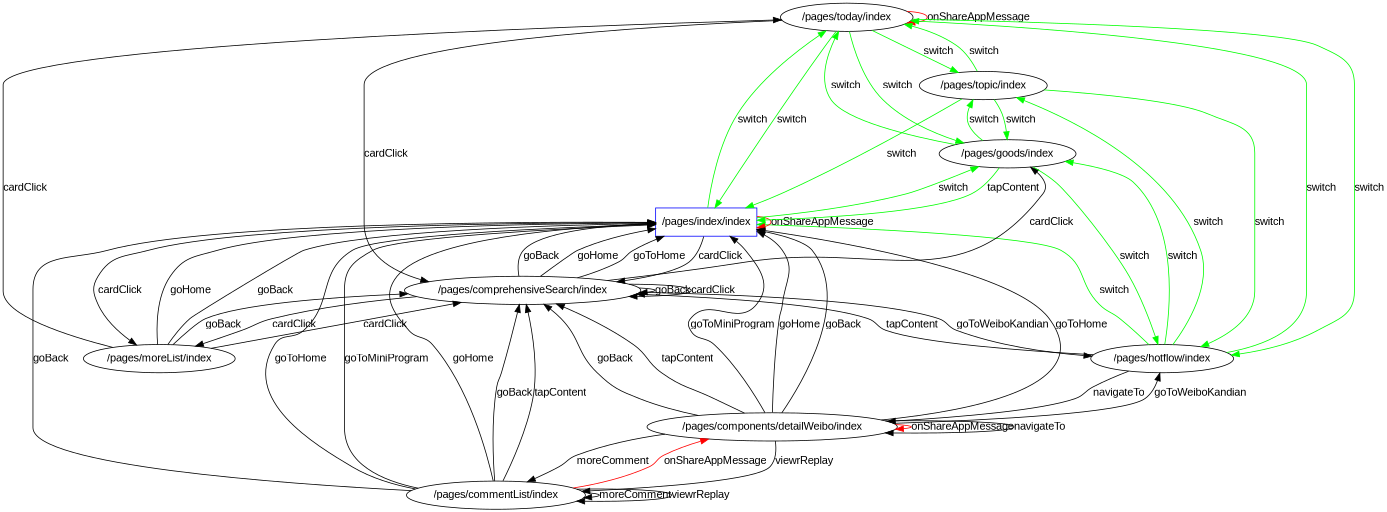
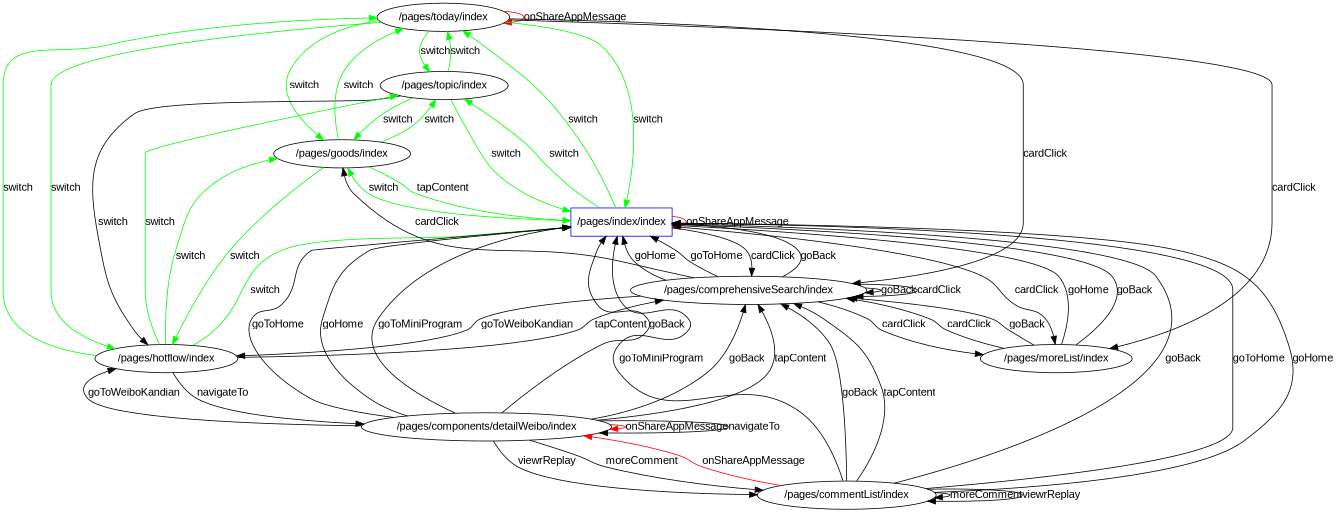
(219, 47) -> (1068, 48)
(1253, 143) -> (142, 111)
none -> (536, 154)
